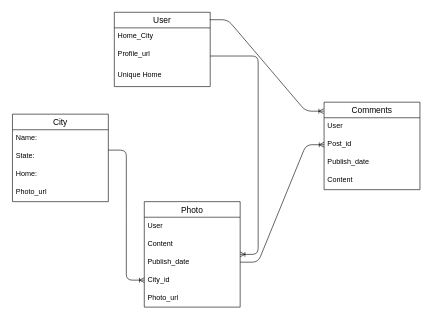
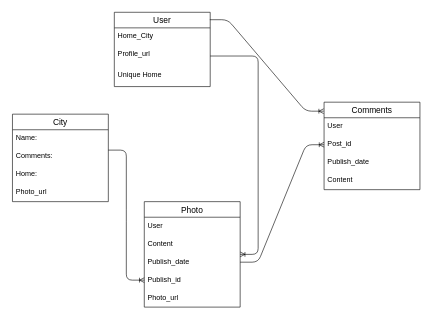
(27, 156) -> (33, 156)
(160, 280) -> (165, 280)
